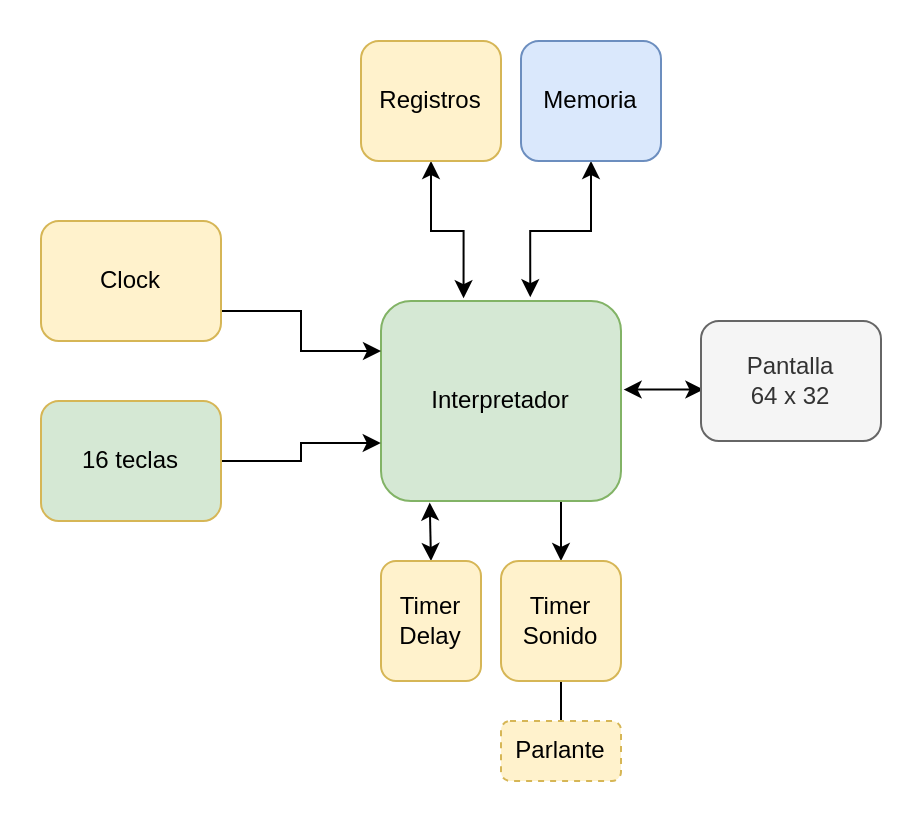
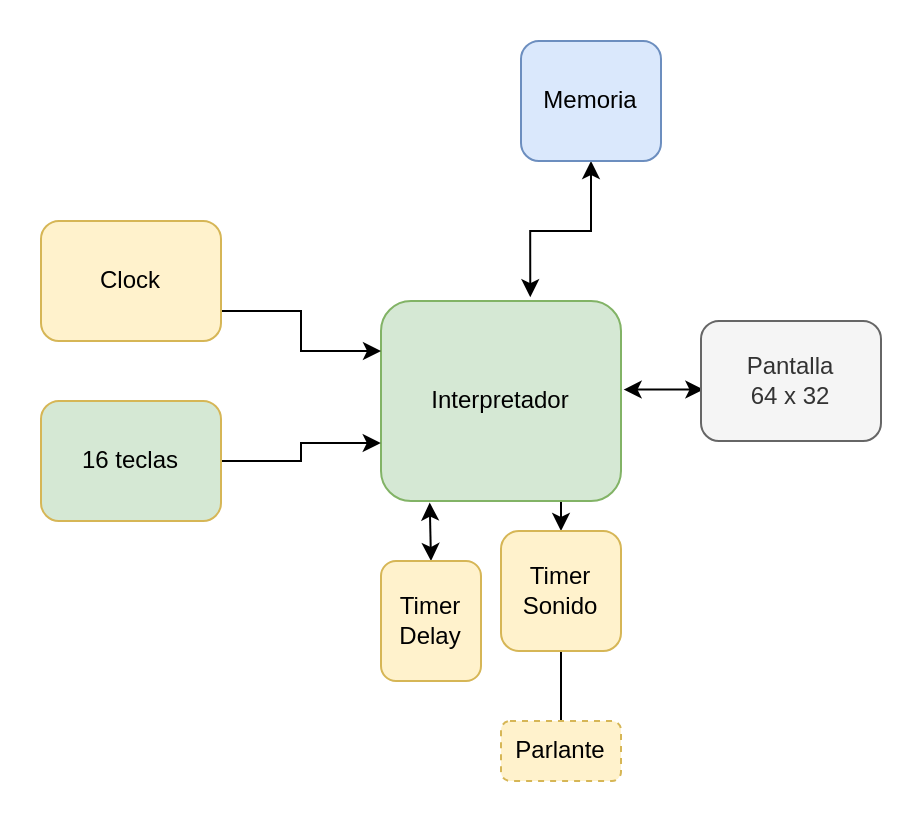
(431, 101) -> none
(445, 231) -> none
(561, 621) -> (561, 591)
